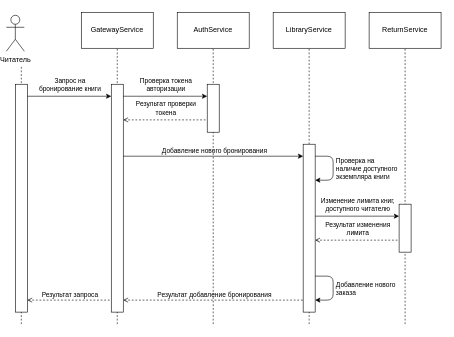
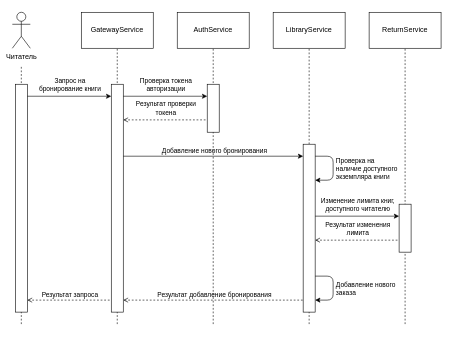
(15, 33) -> (21, 30)
